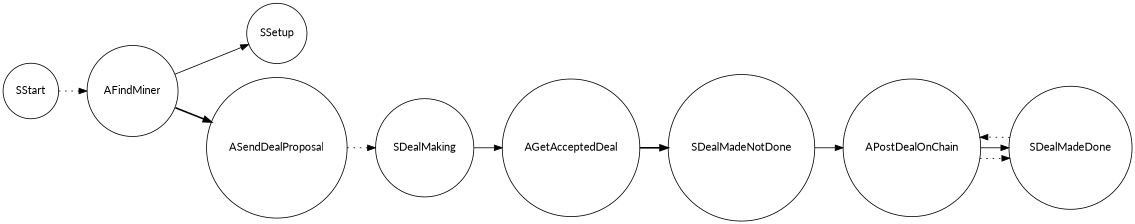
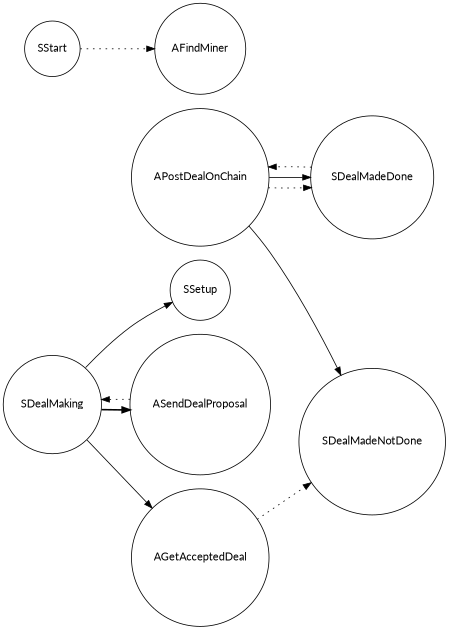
(208, 61) -> (123, 333)
(190, 113) -> (112, 410)
(650, 148) -> (281, 503)
(825, 148) -> (297, 294)
